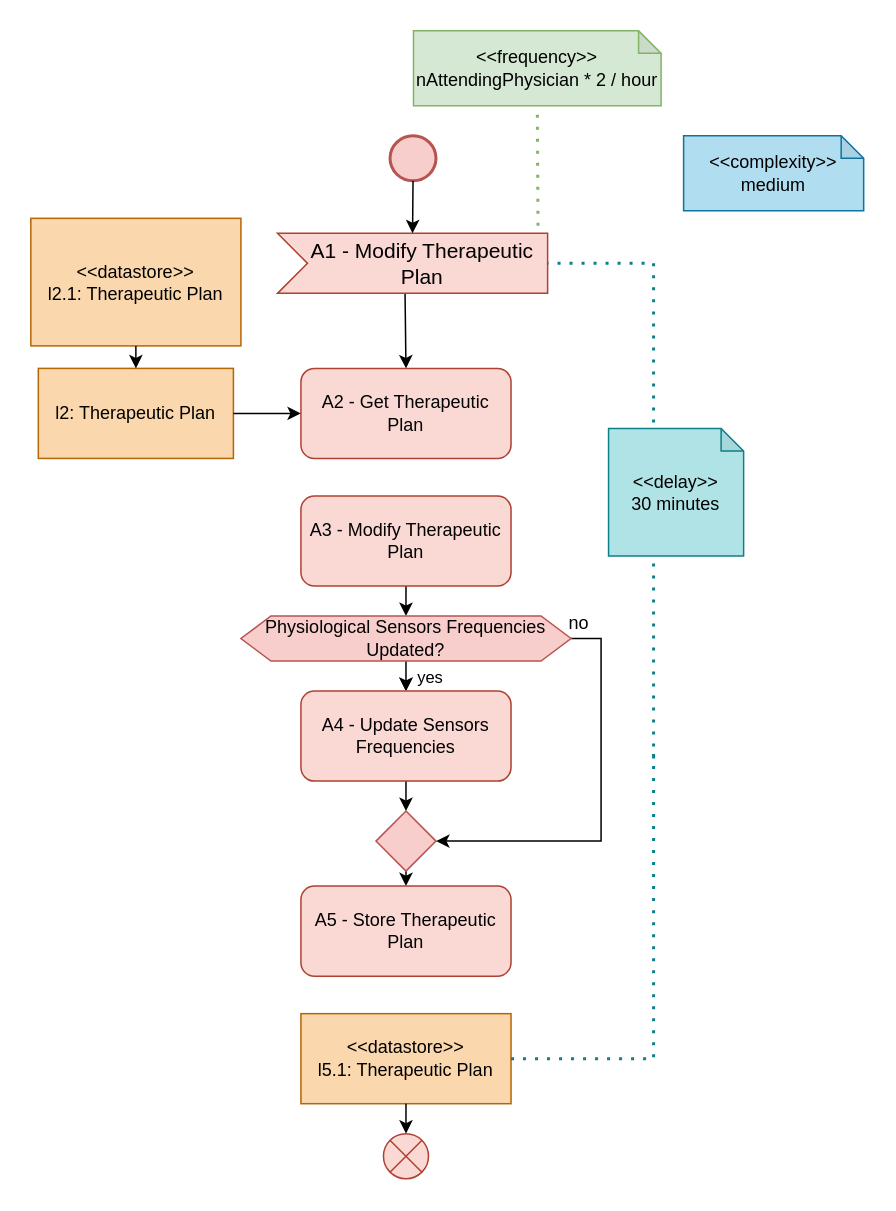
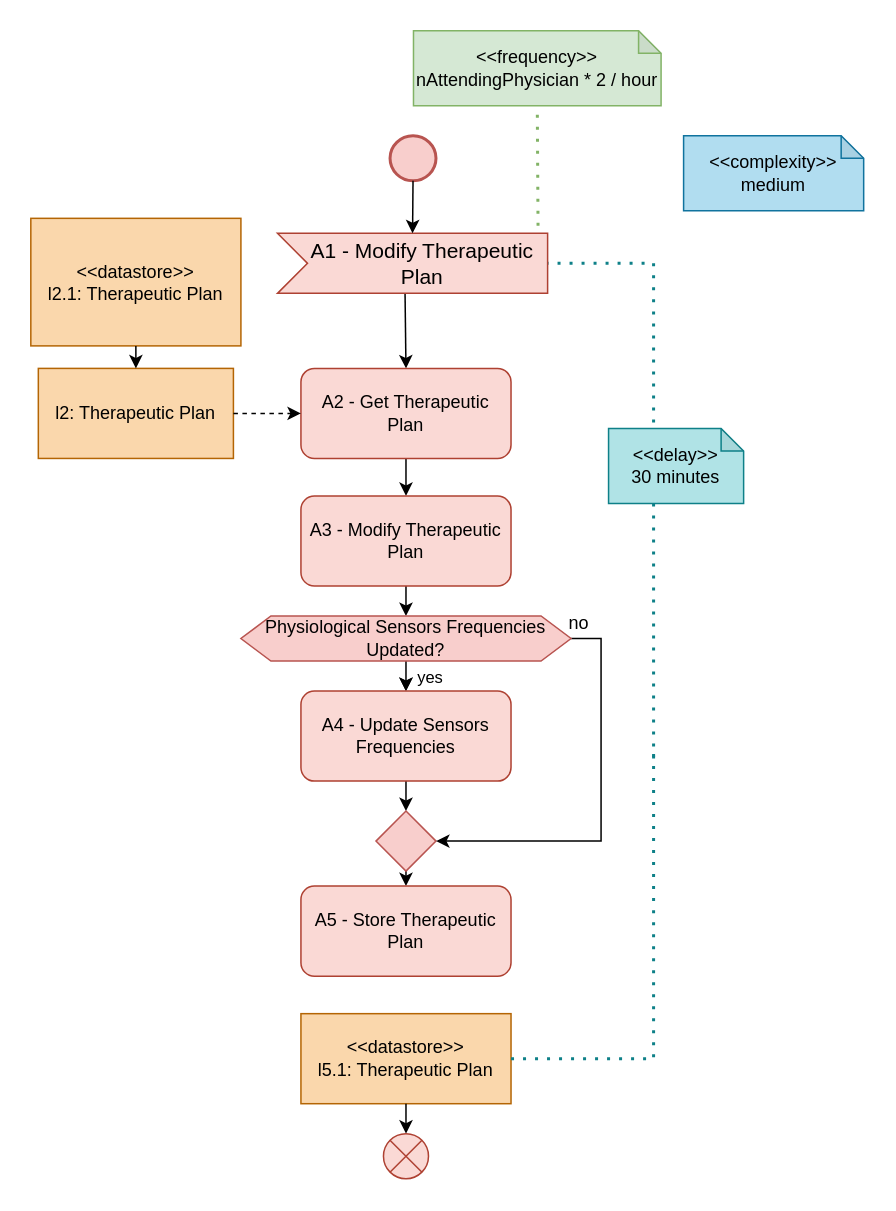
(261, 413) -> (261, 413)
none -> (406, 472)
(676, 492) -> (676, 466)
